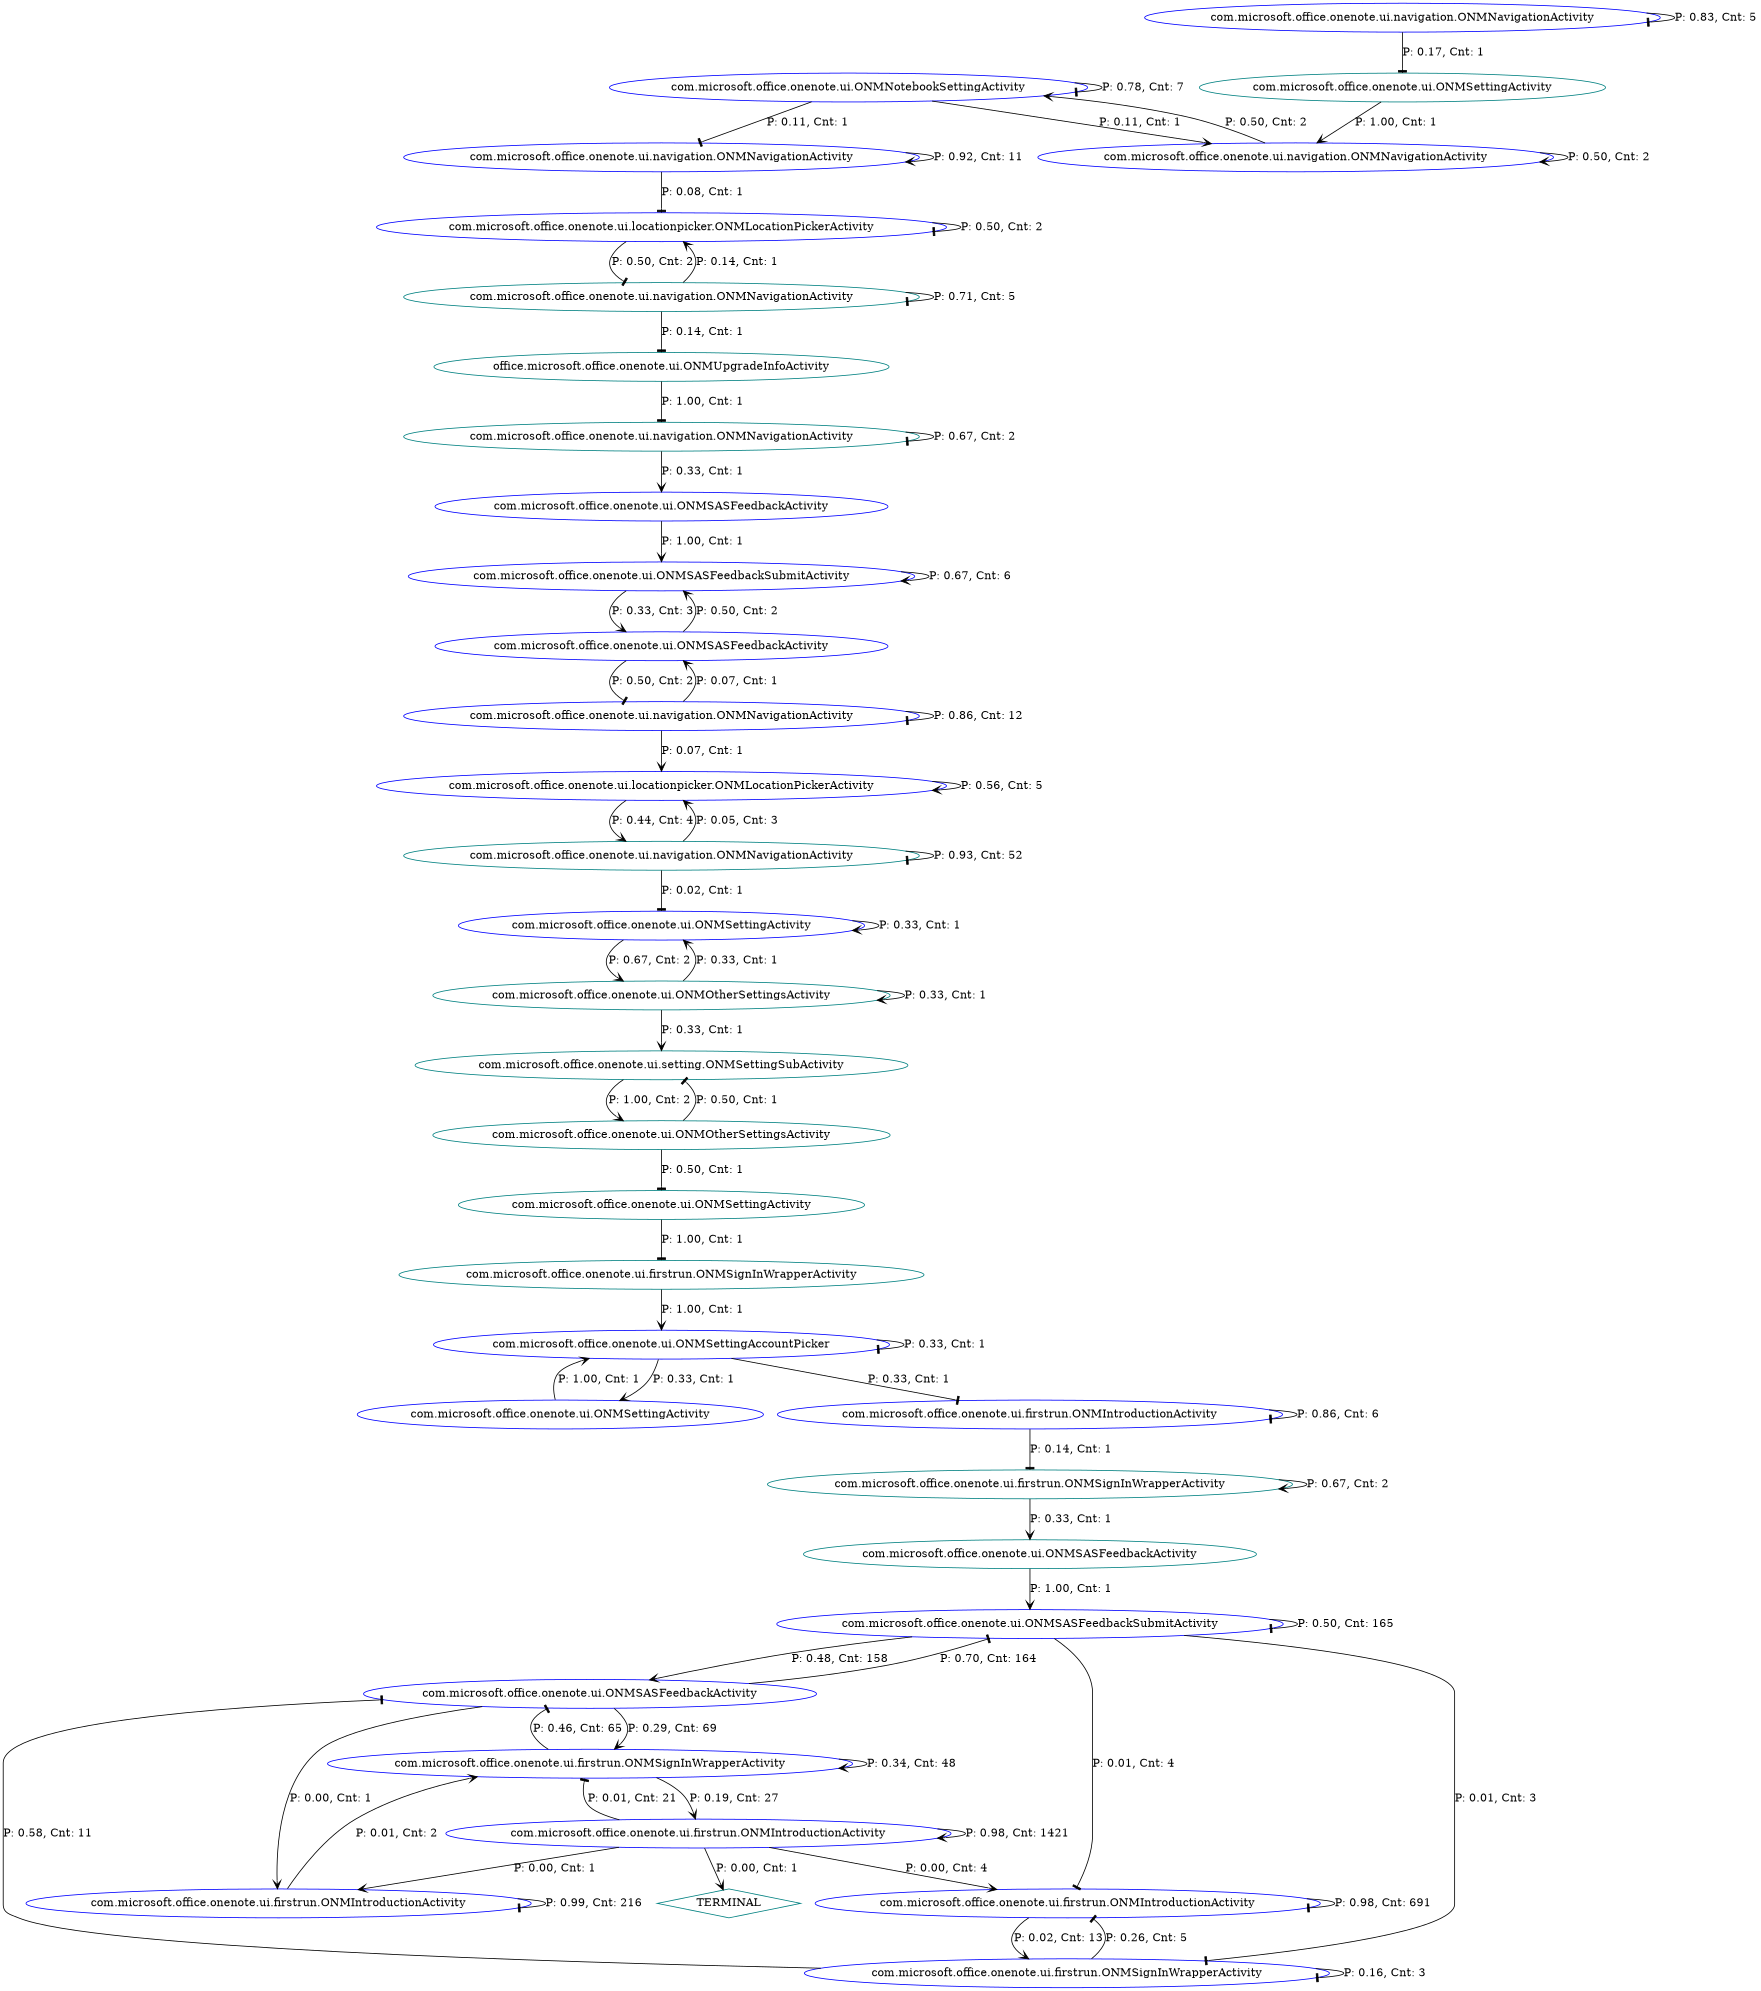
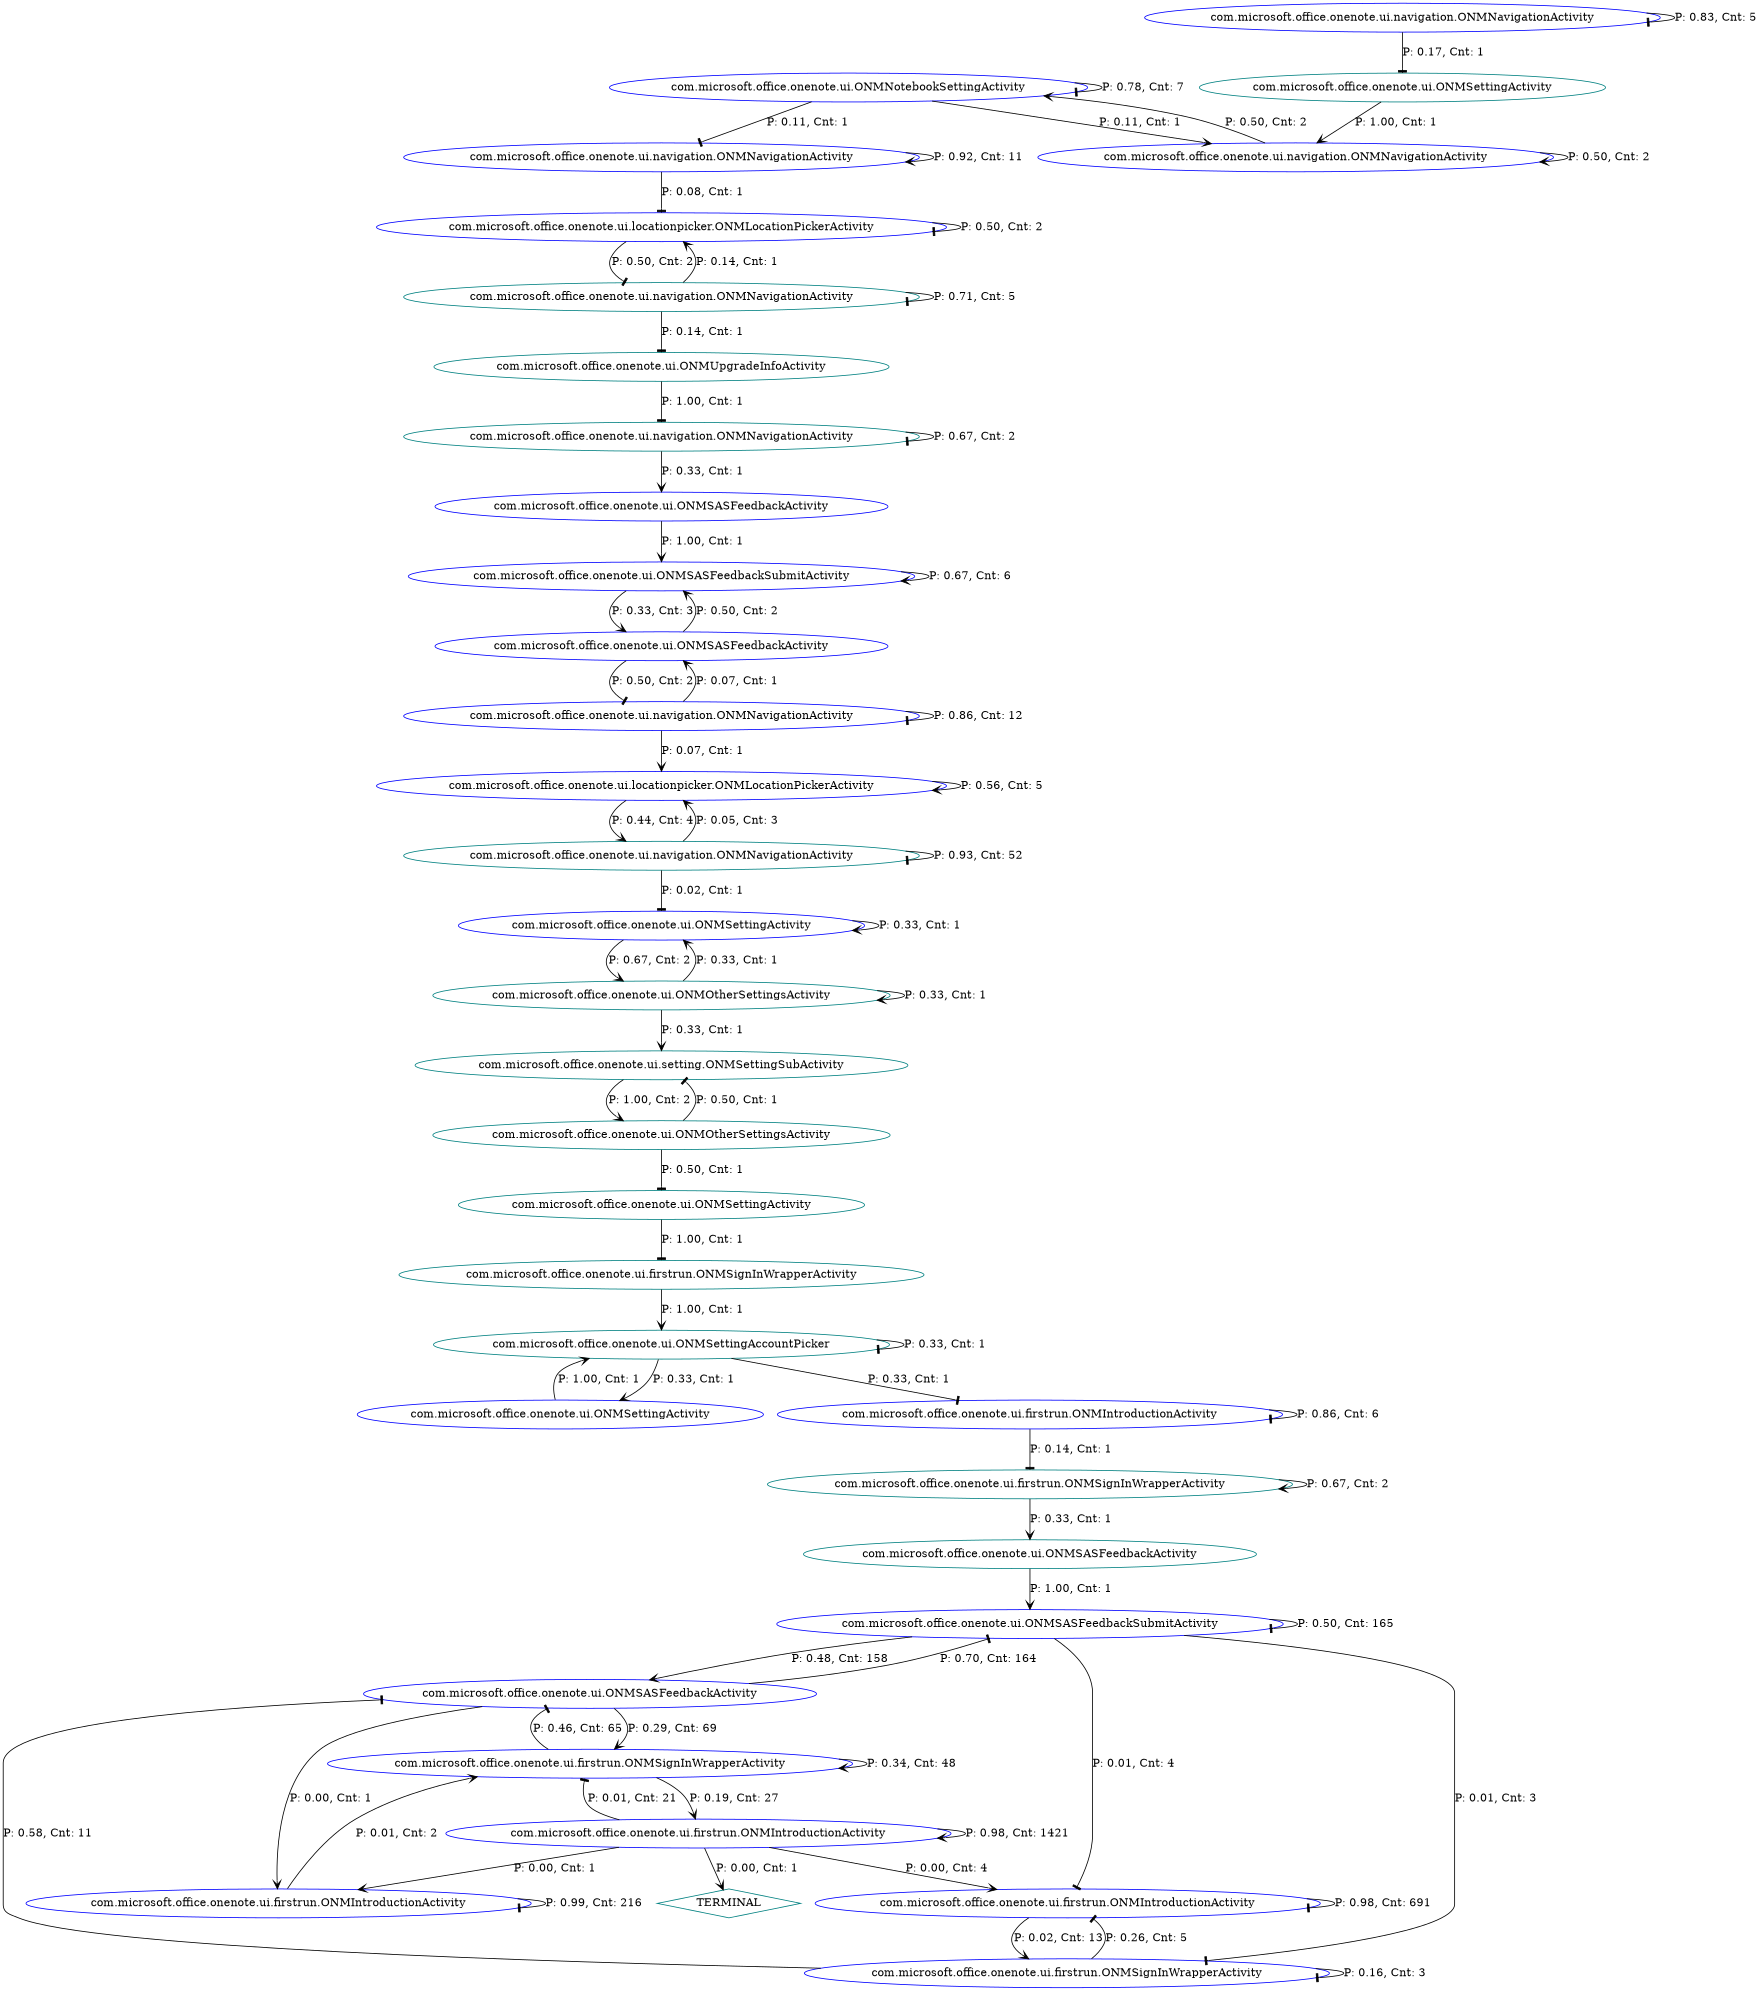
(661, 367) -> (661, 367)
(661, 1345) -> (661, 1345)
